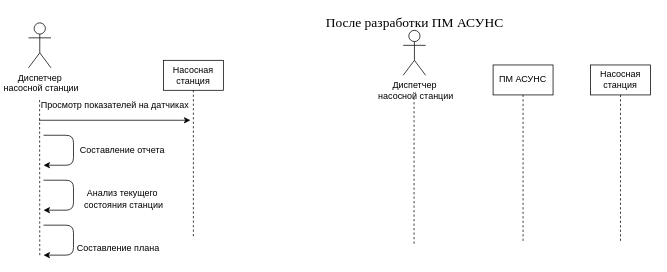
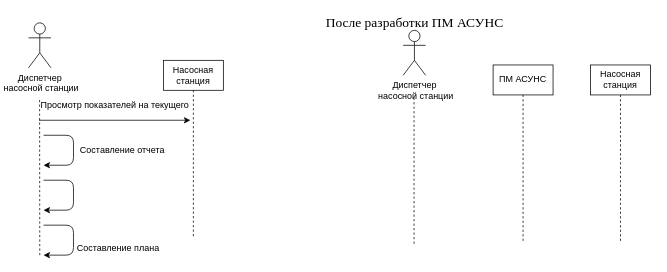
(115, 105) -> (115, 105)
(122, 199) -> none
